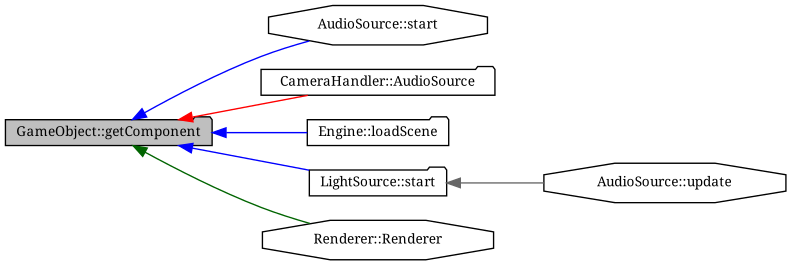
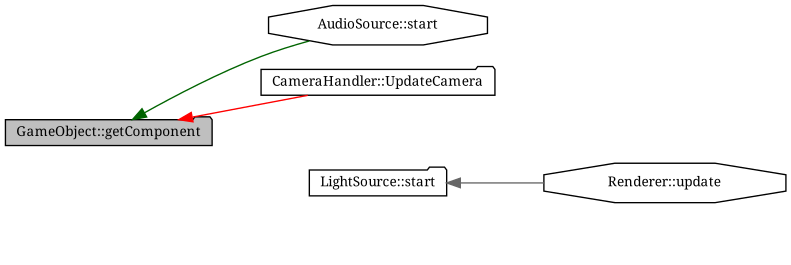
(225, 72) -> (225, 72)
(378, 82) -> (378, 82)
(378, 133) -> none
(251, 159) -> none
(665, 183) -> (665, 183)
(378, 240) -> none
